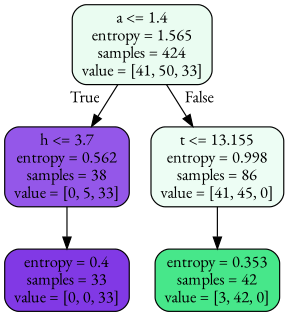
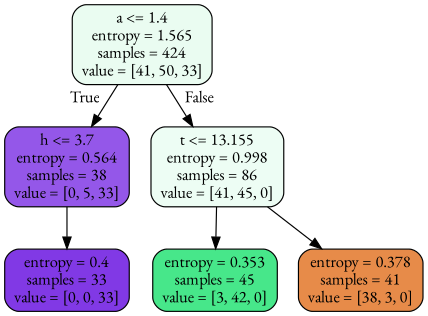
(67, 167) -> (67, 167)
(217, 280) -> (215, 280)
none -> (361, 280)
